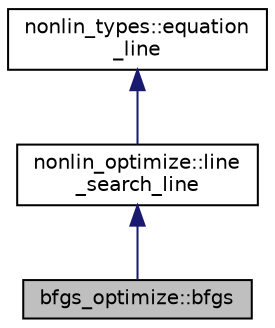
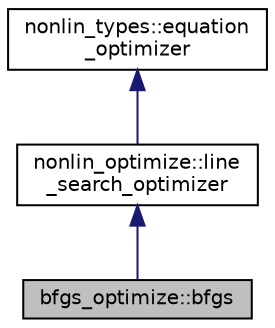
(138, 39) -> (138, 39)
(138, 175) -> (138, 175)
